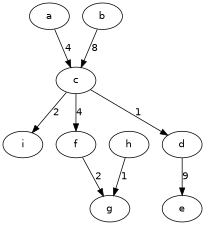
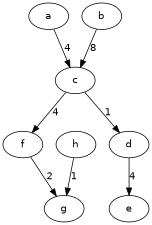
(23, 145) -> none
(186, 177) -> (133, 177)
